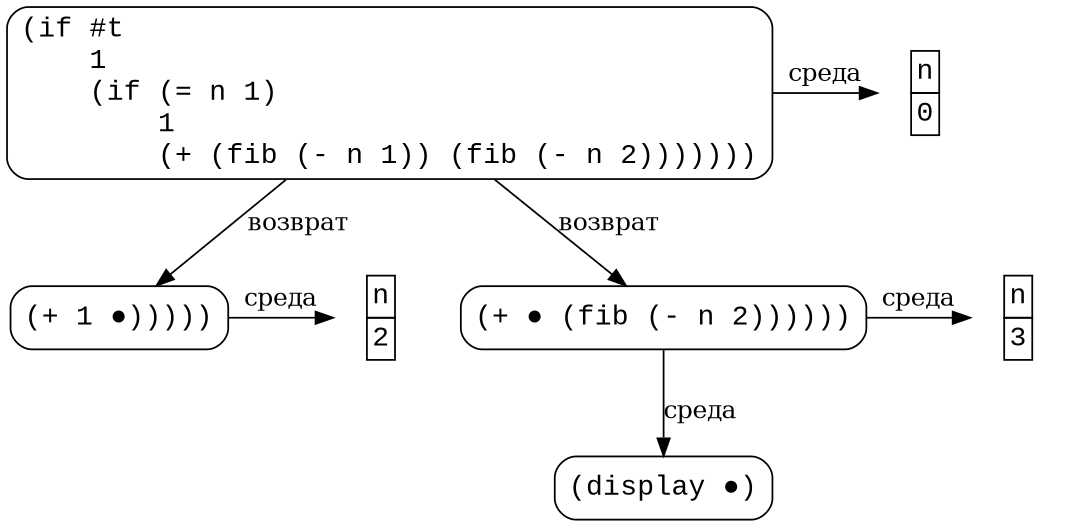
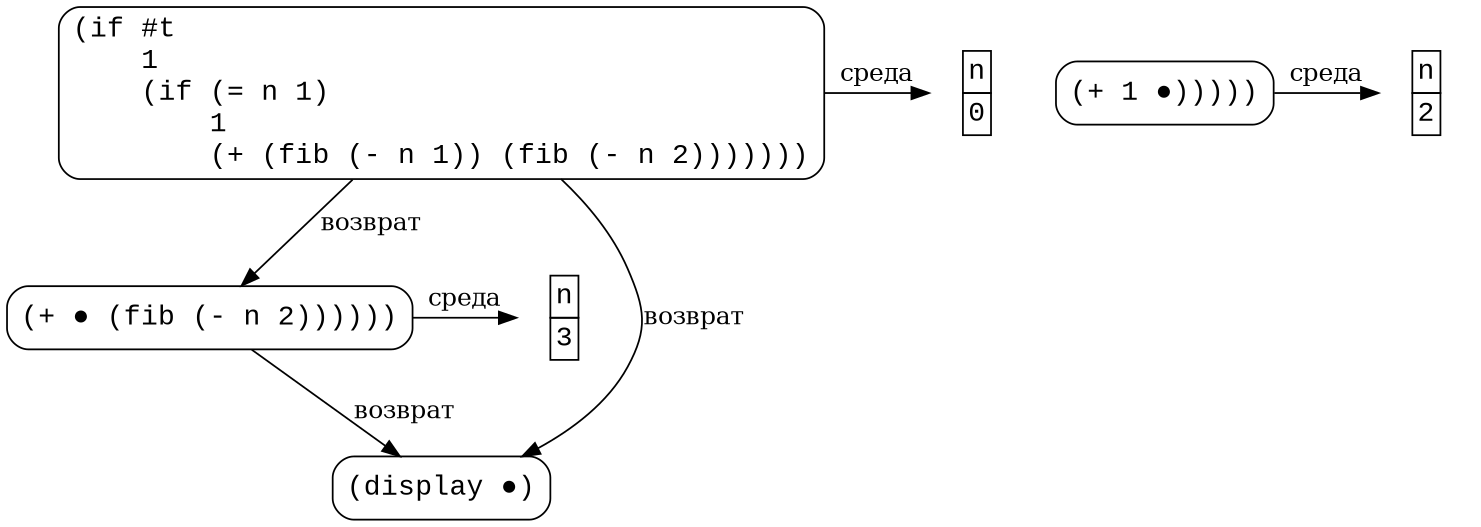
(228, 227) -> (642, 323)
(700, 412) -> (405, 412)
